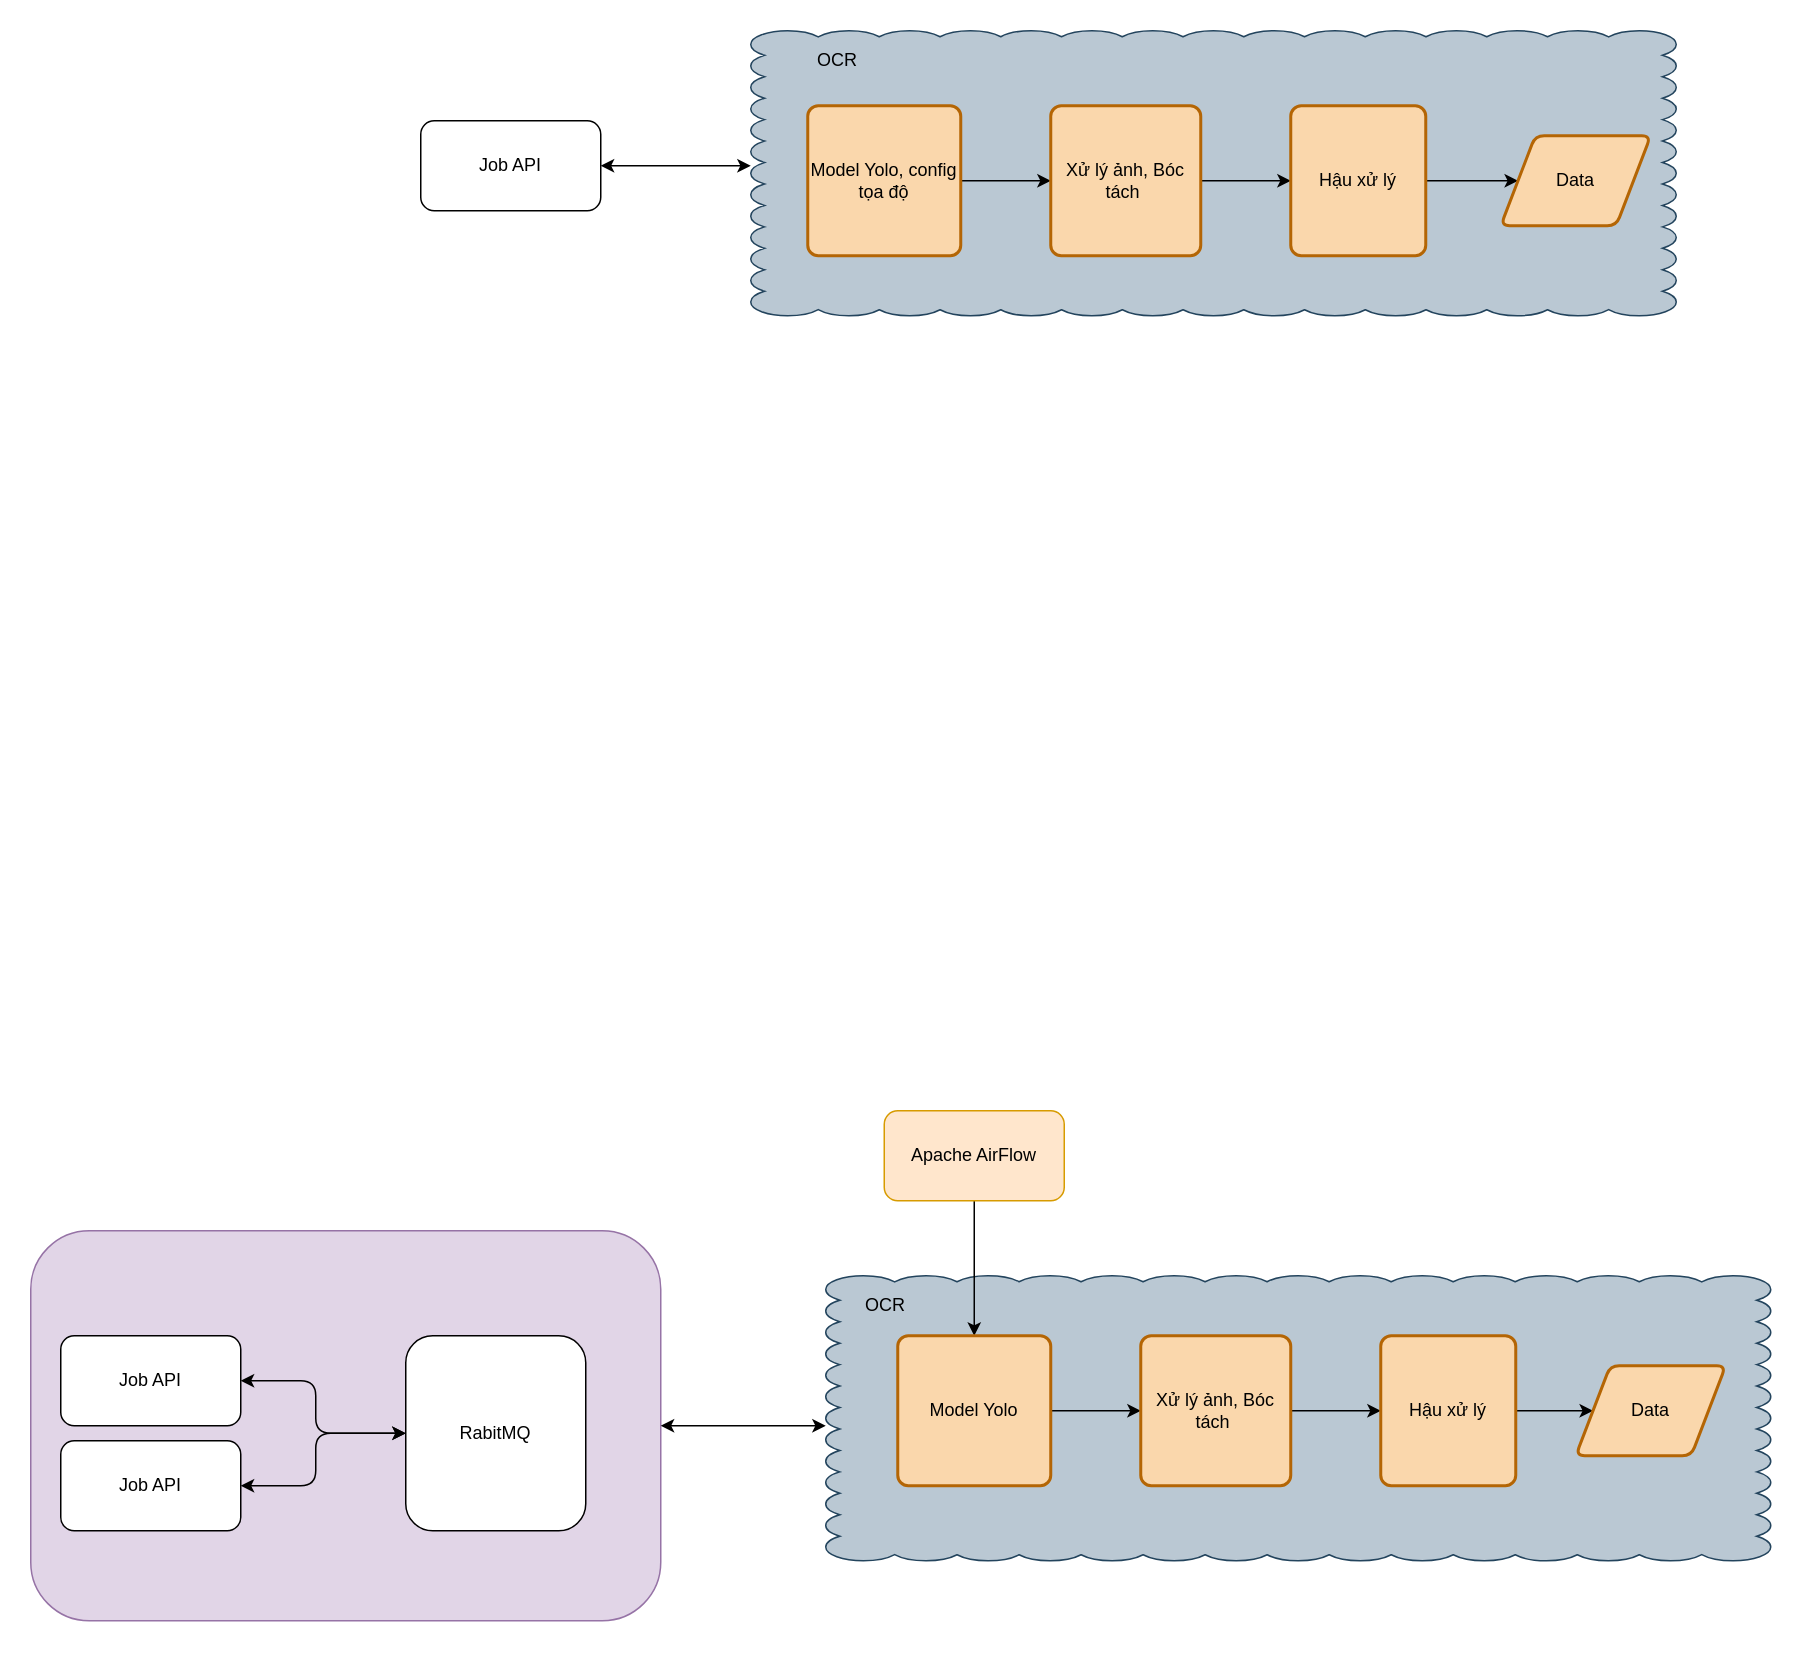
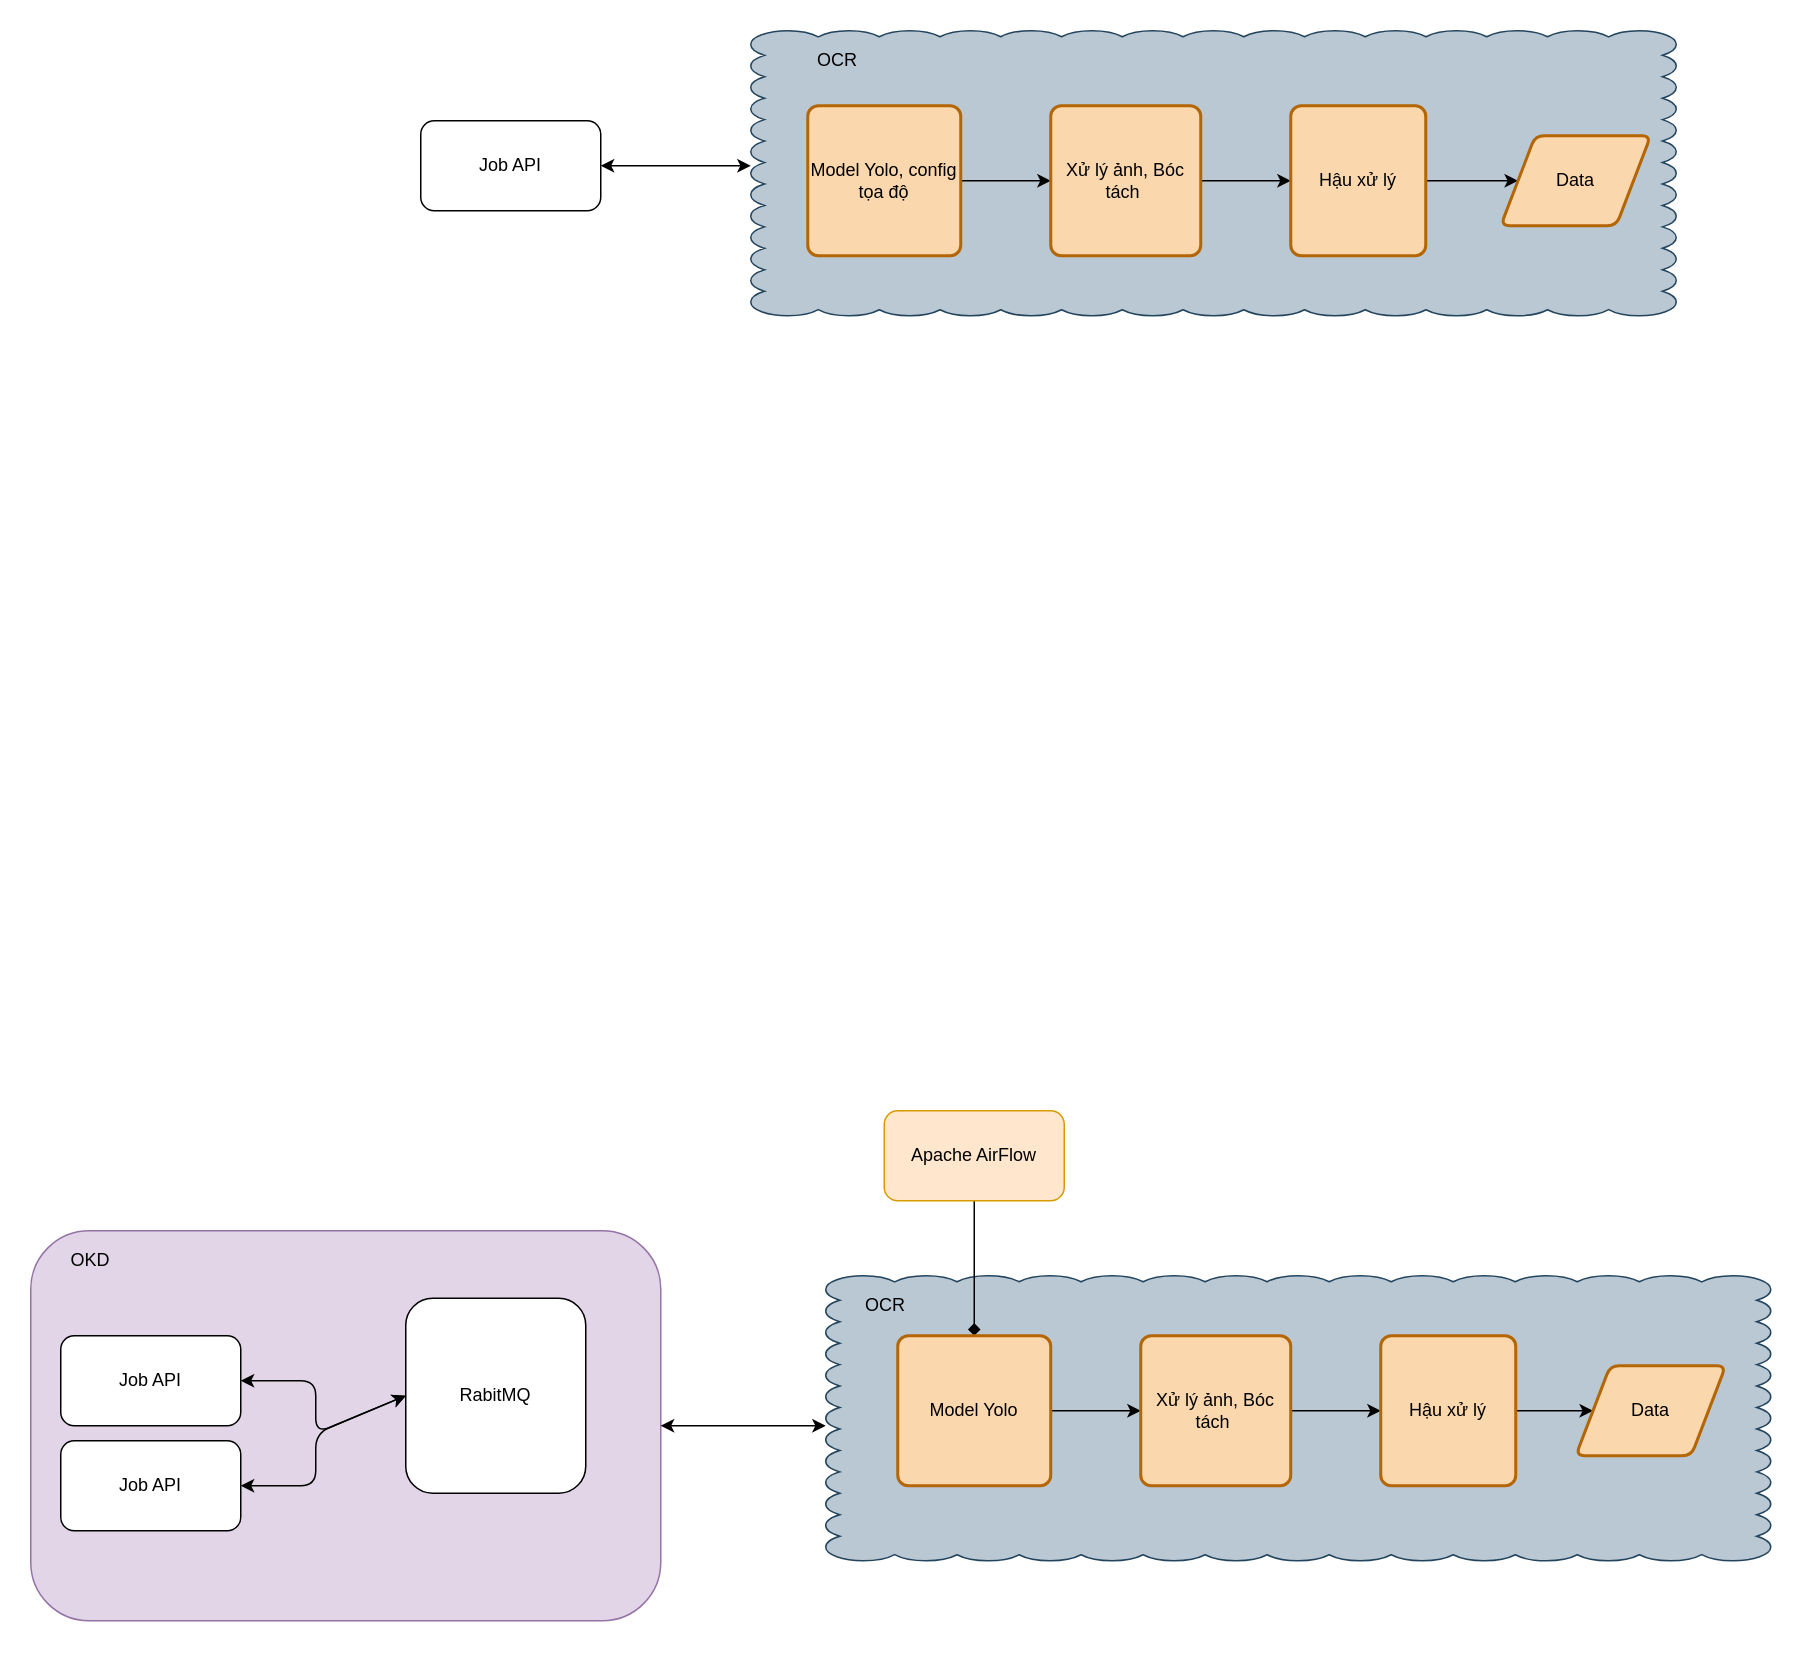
none -> (91, 1261)
(974, 1324) -> (974, 1323)
(496, 1433) -> (496, 1396)
